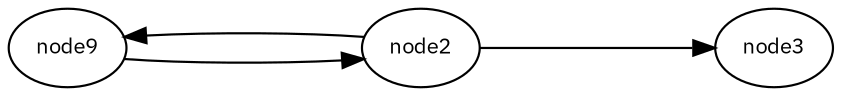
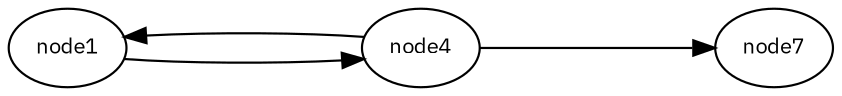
(68, 48) -> (68, 48)
(421, 48) -> (421, 48)
(774, 48) -> (774, 48)
